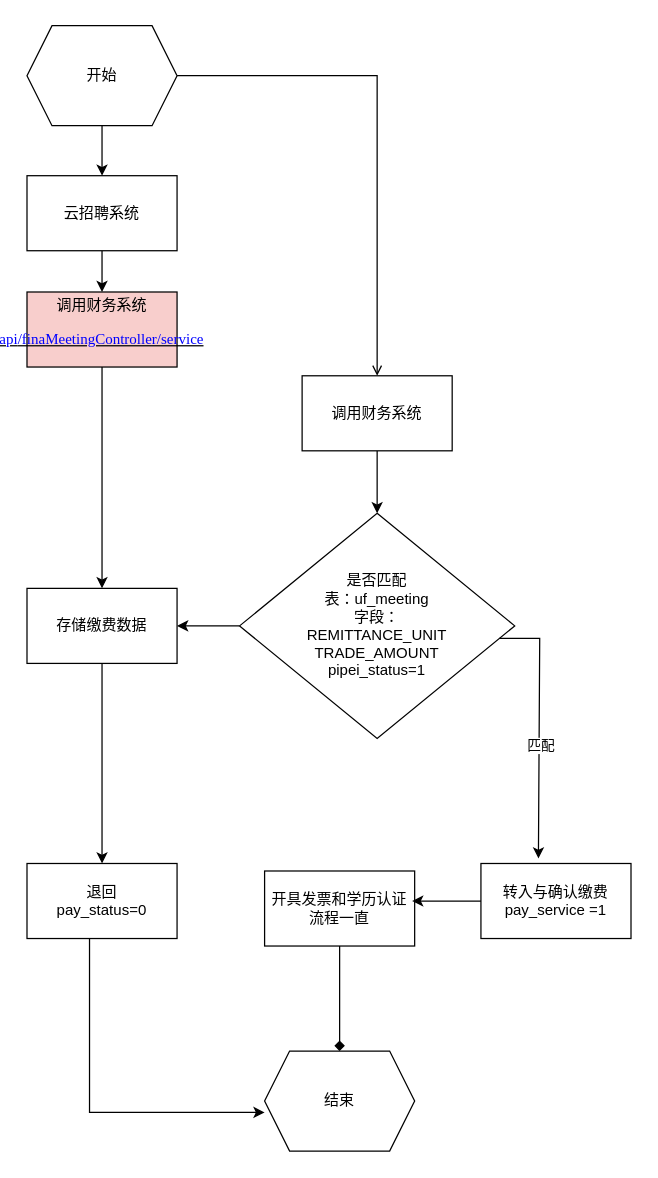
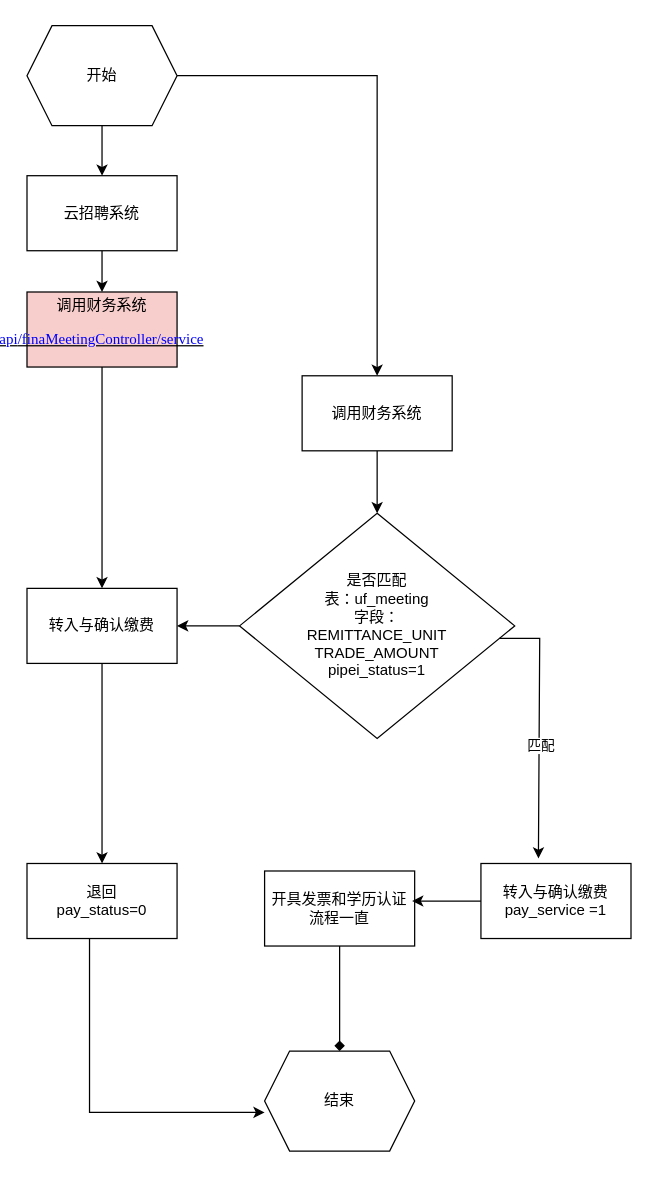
(377, 367) -> (377, 366)
(102, 626) -> (102, 626)
